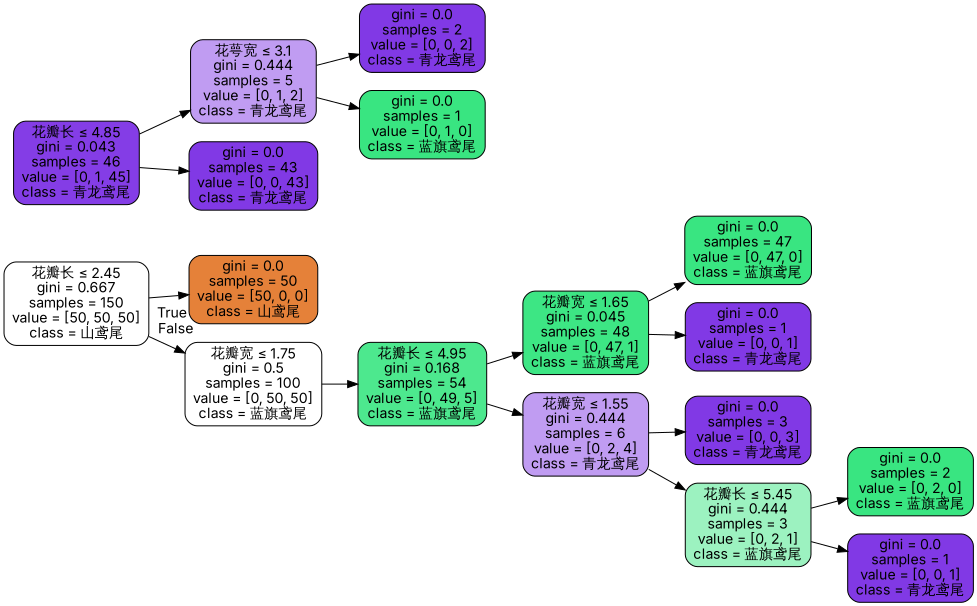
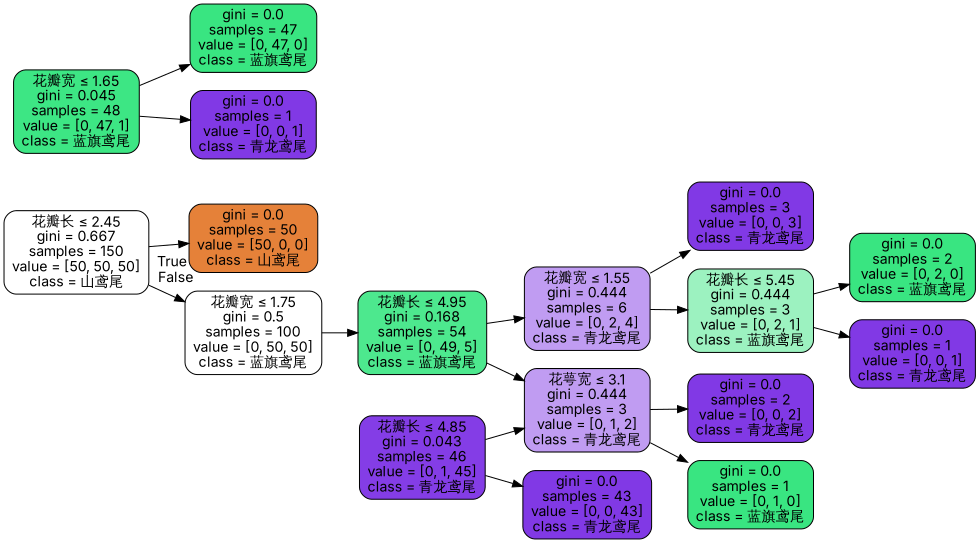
(253, 81) -> (587, 410)
(500, 360) -> (501, 370)
